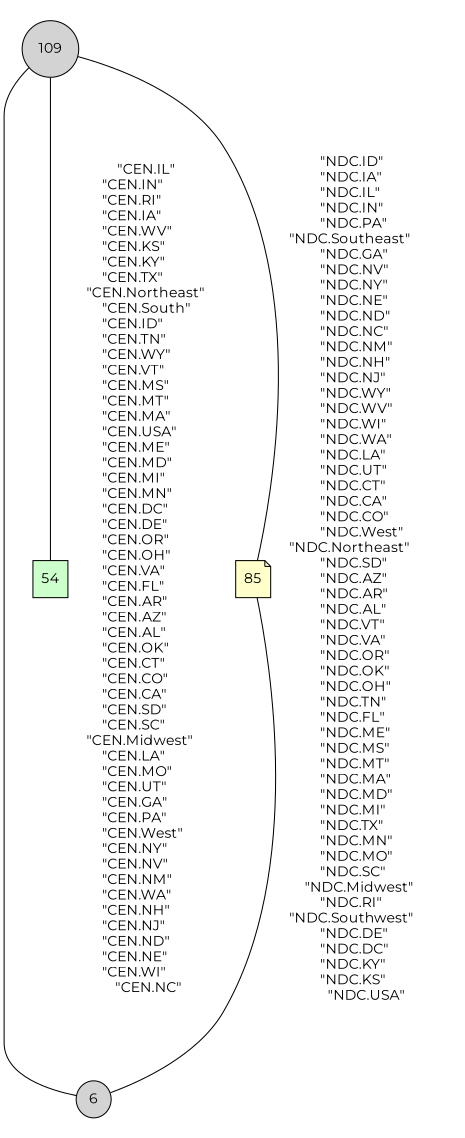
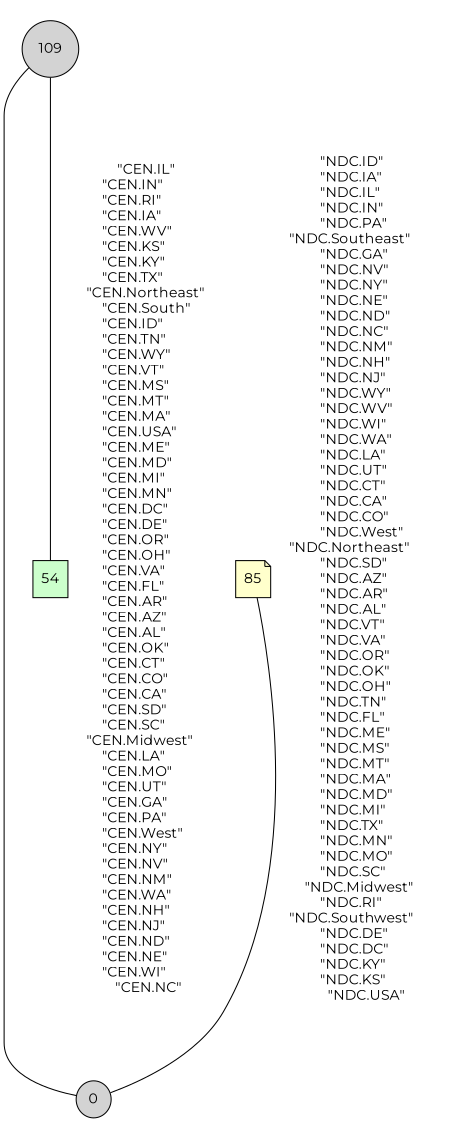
(268, 263) -> none
(94, 1099) -> (94, 1099)
